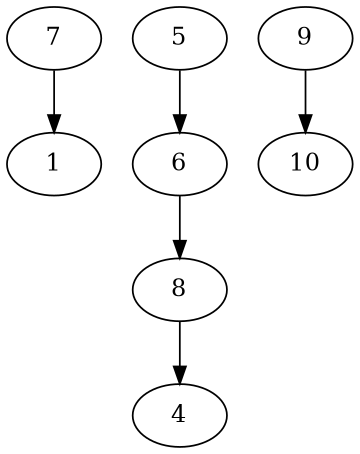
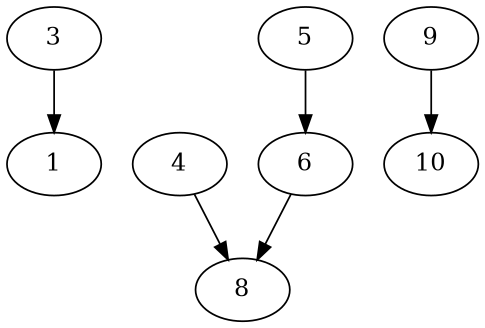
(54, 38) -> (54, 38)
(180, 344) -> (207, 219)
